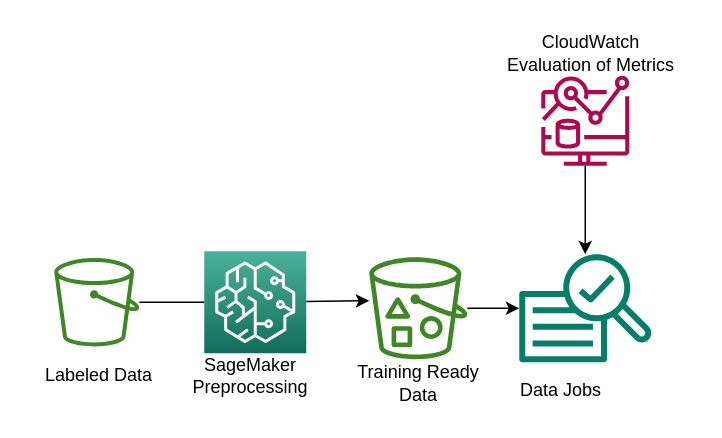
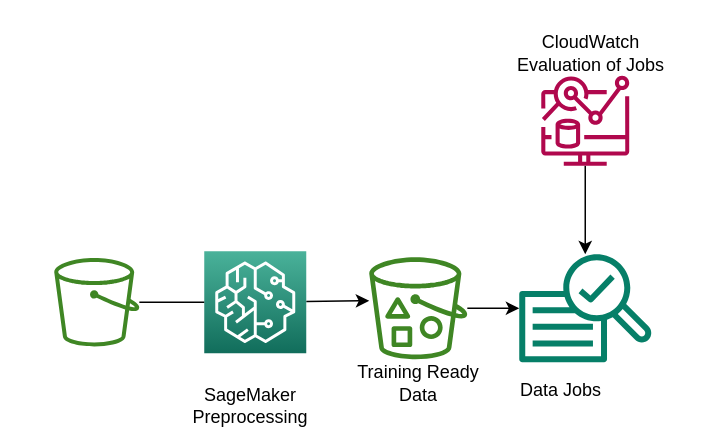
(591, 53) -> (591, 53)
(98, 376) -> none
(249, 376) -> (249, 406)
